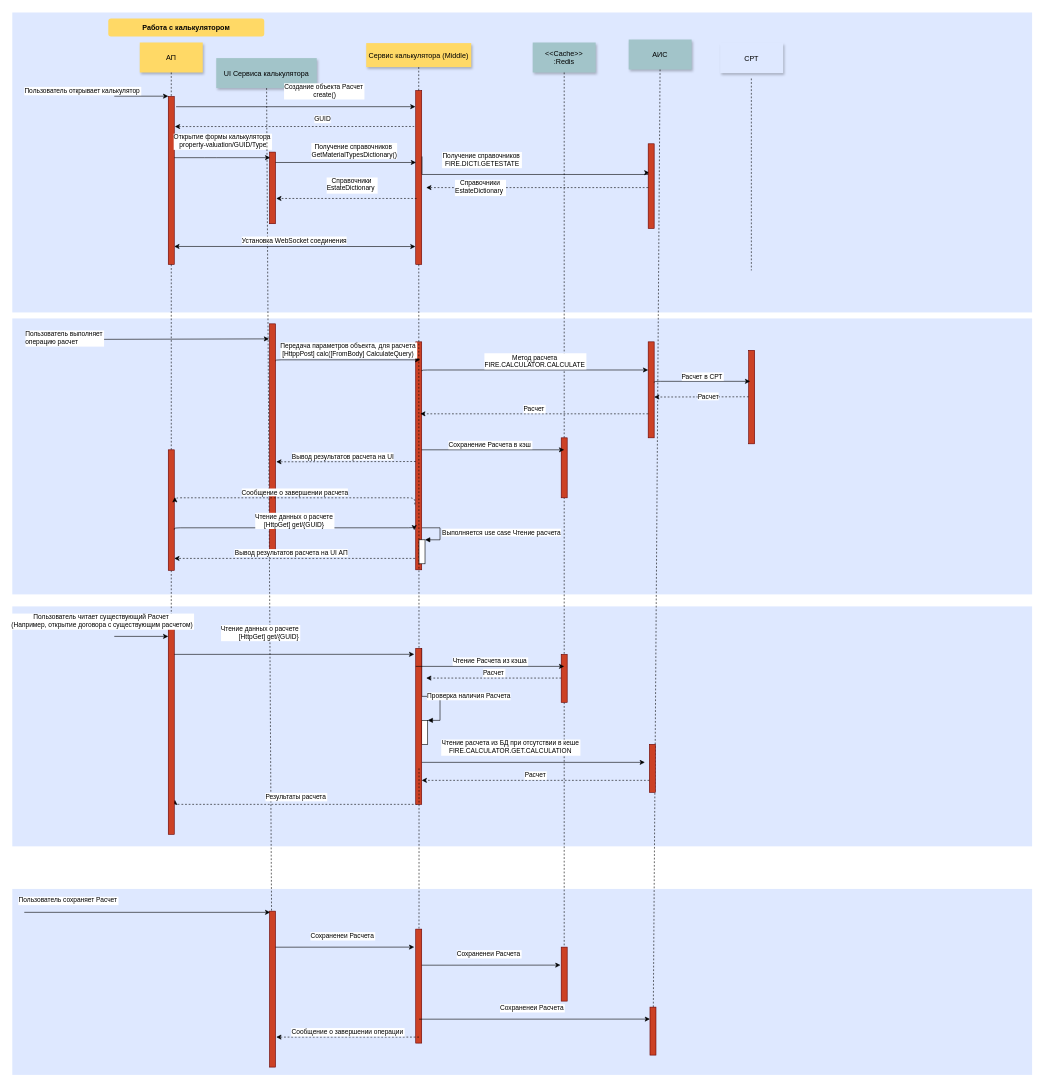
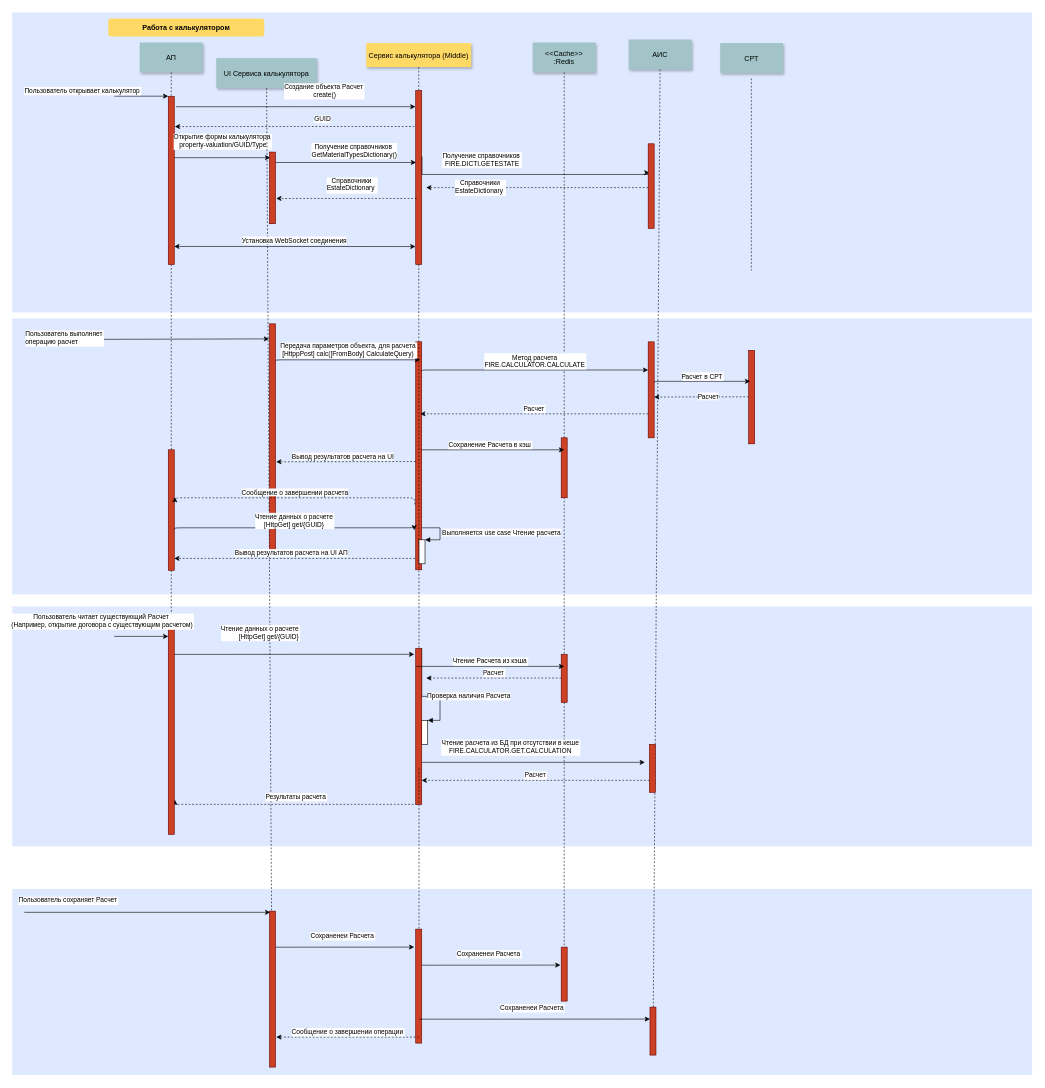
(171, 57) -> (171, 57)
(752, 58) -> (752, 58)
